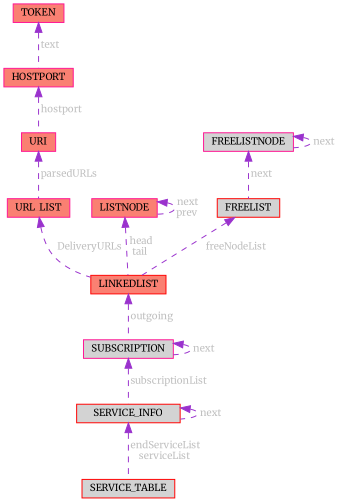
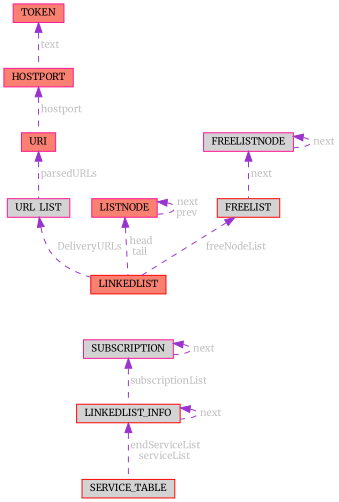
(39, 208) -> (39, 208)
(128, 322) -> none
(128, 414) -> (128, 414)
